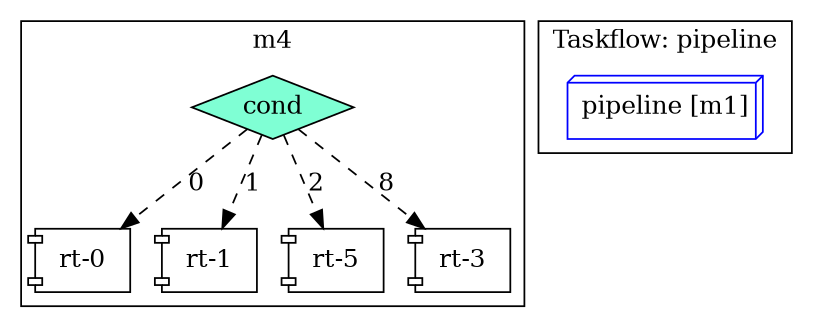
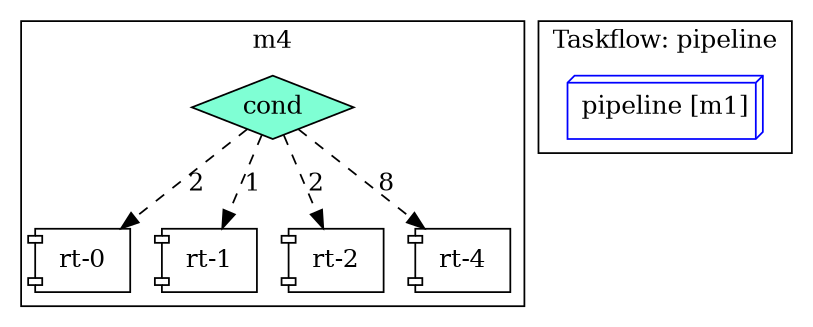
(197, 184) -> (197, 184)
(336, 260) -> (336, 260)
(463, 260) -> (463, 260)
